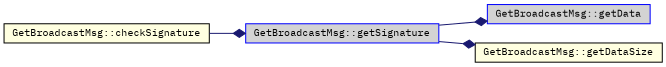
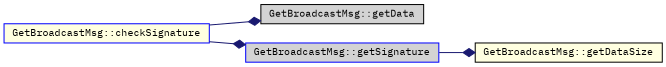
(569, 14) -> (342, 14)
(457, 24) -> (229, 23)
(107, 33) -> (107, 33)
